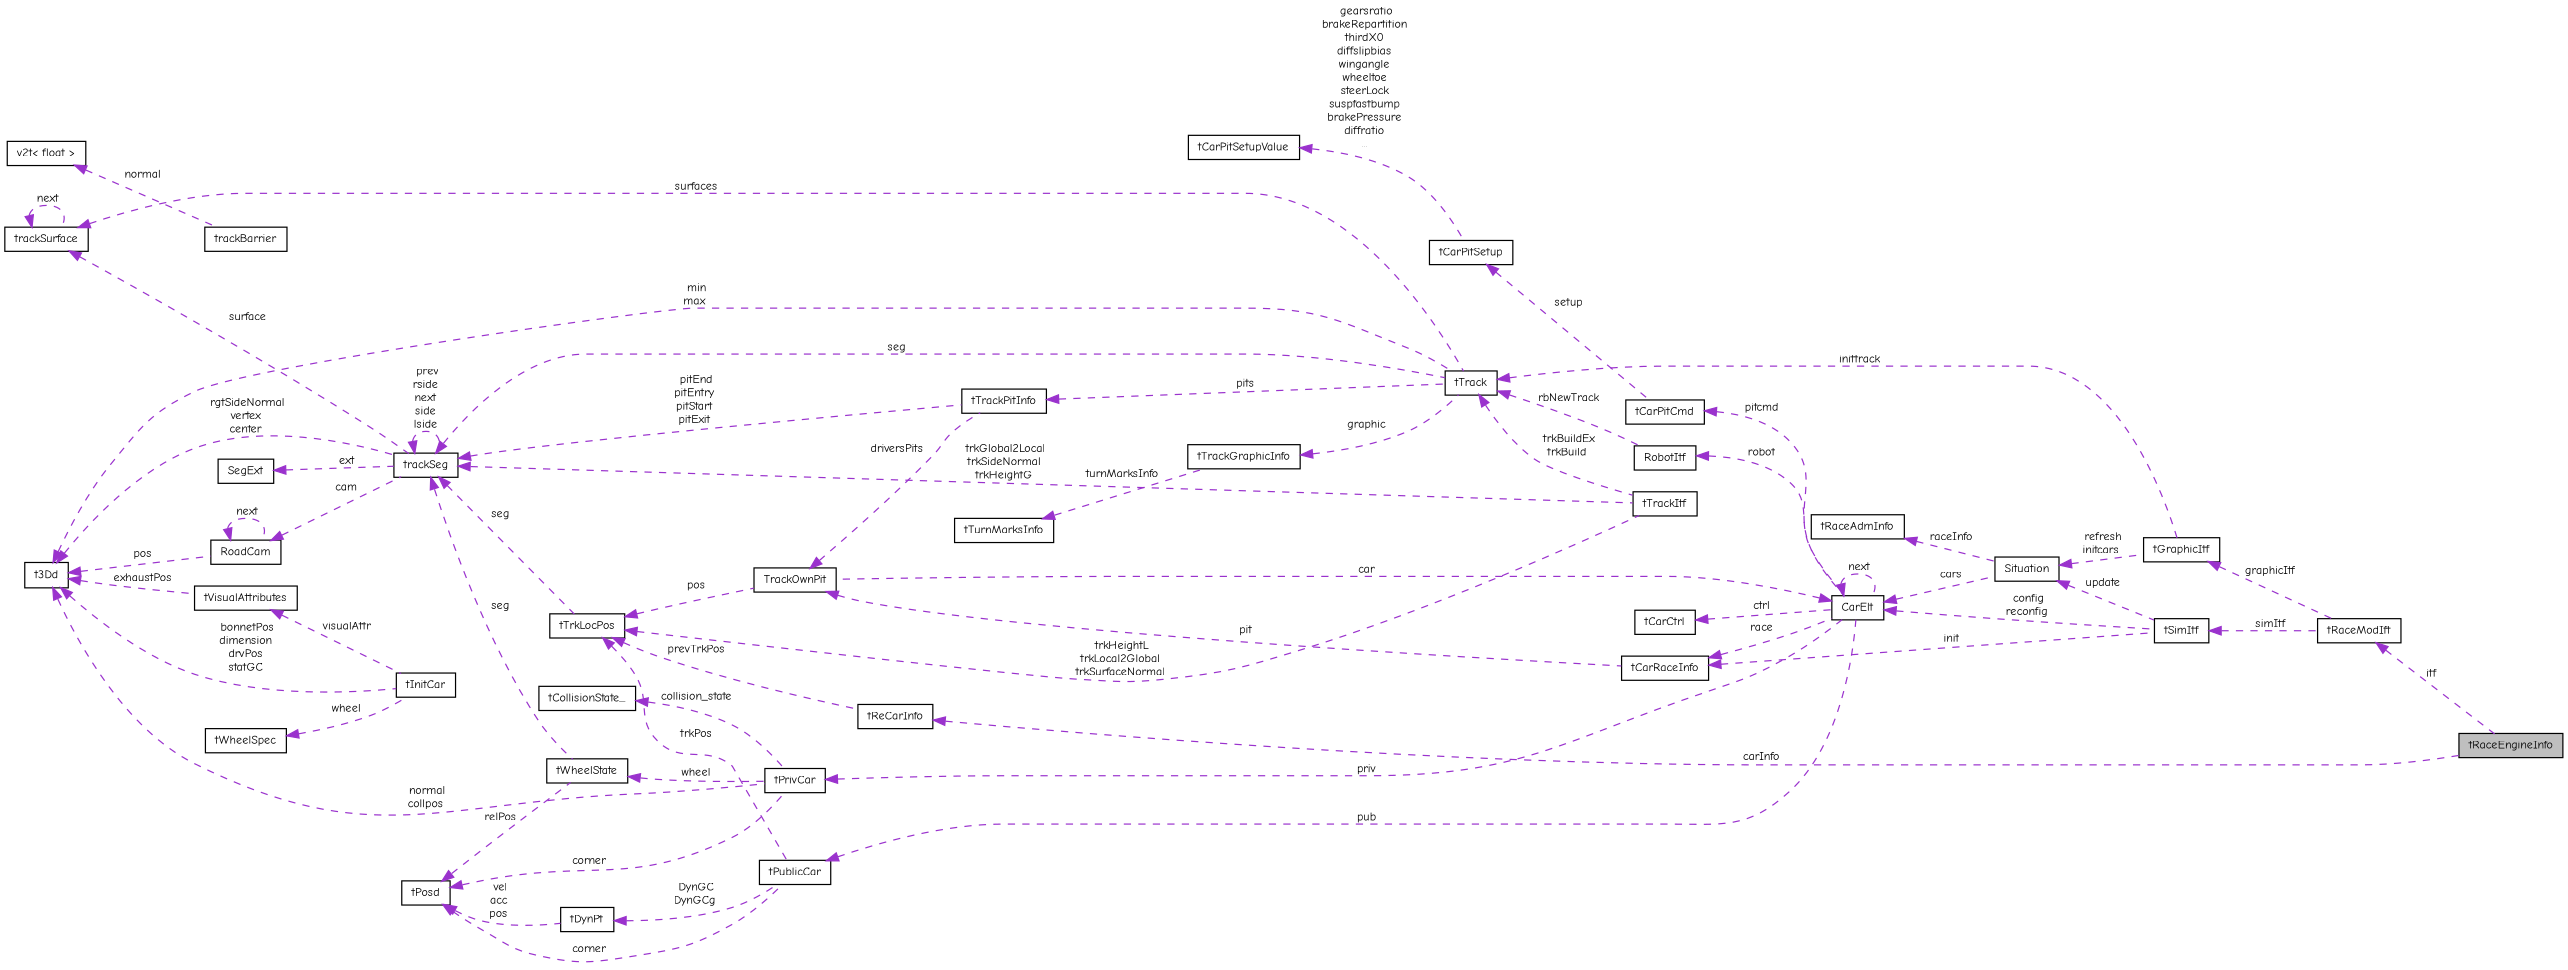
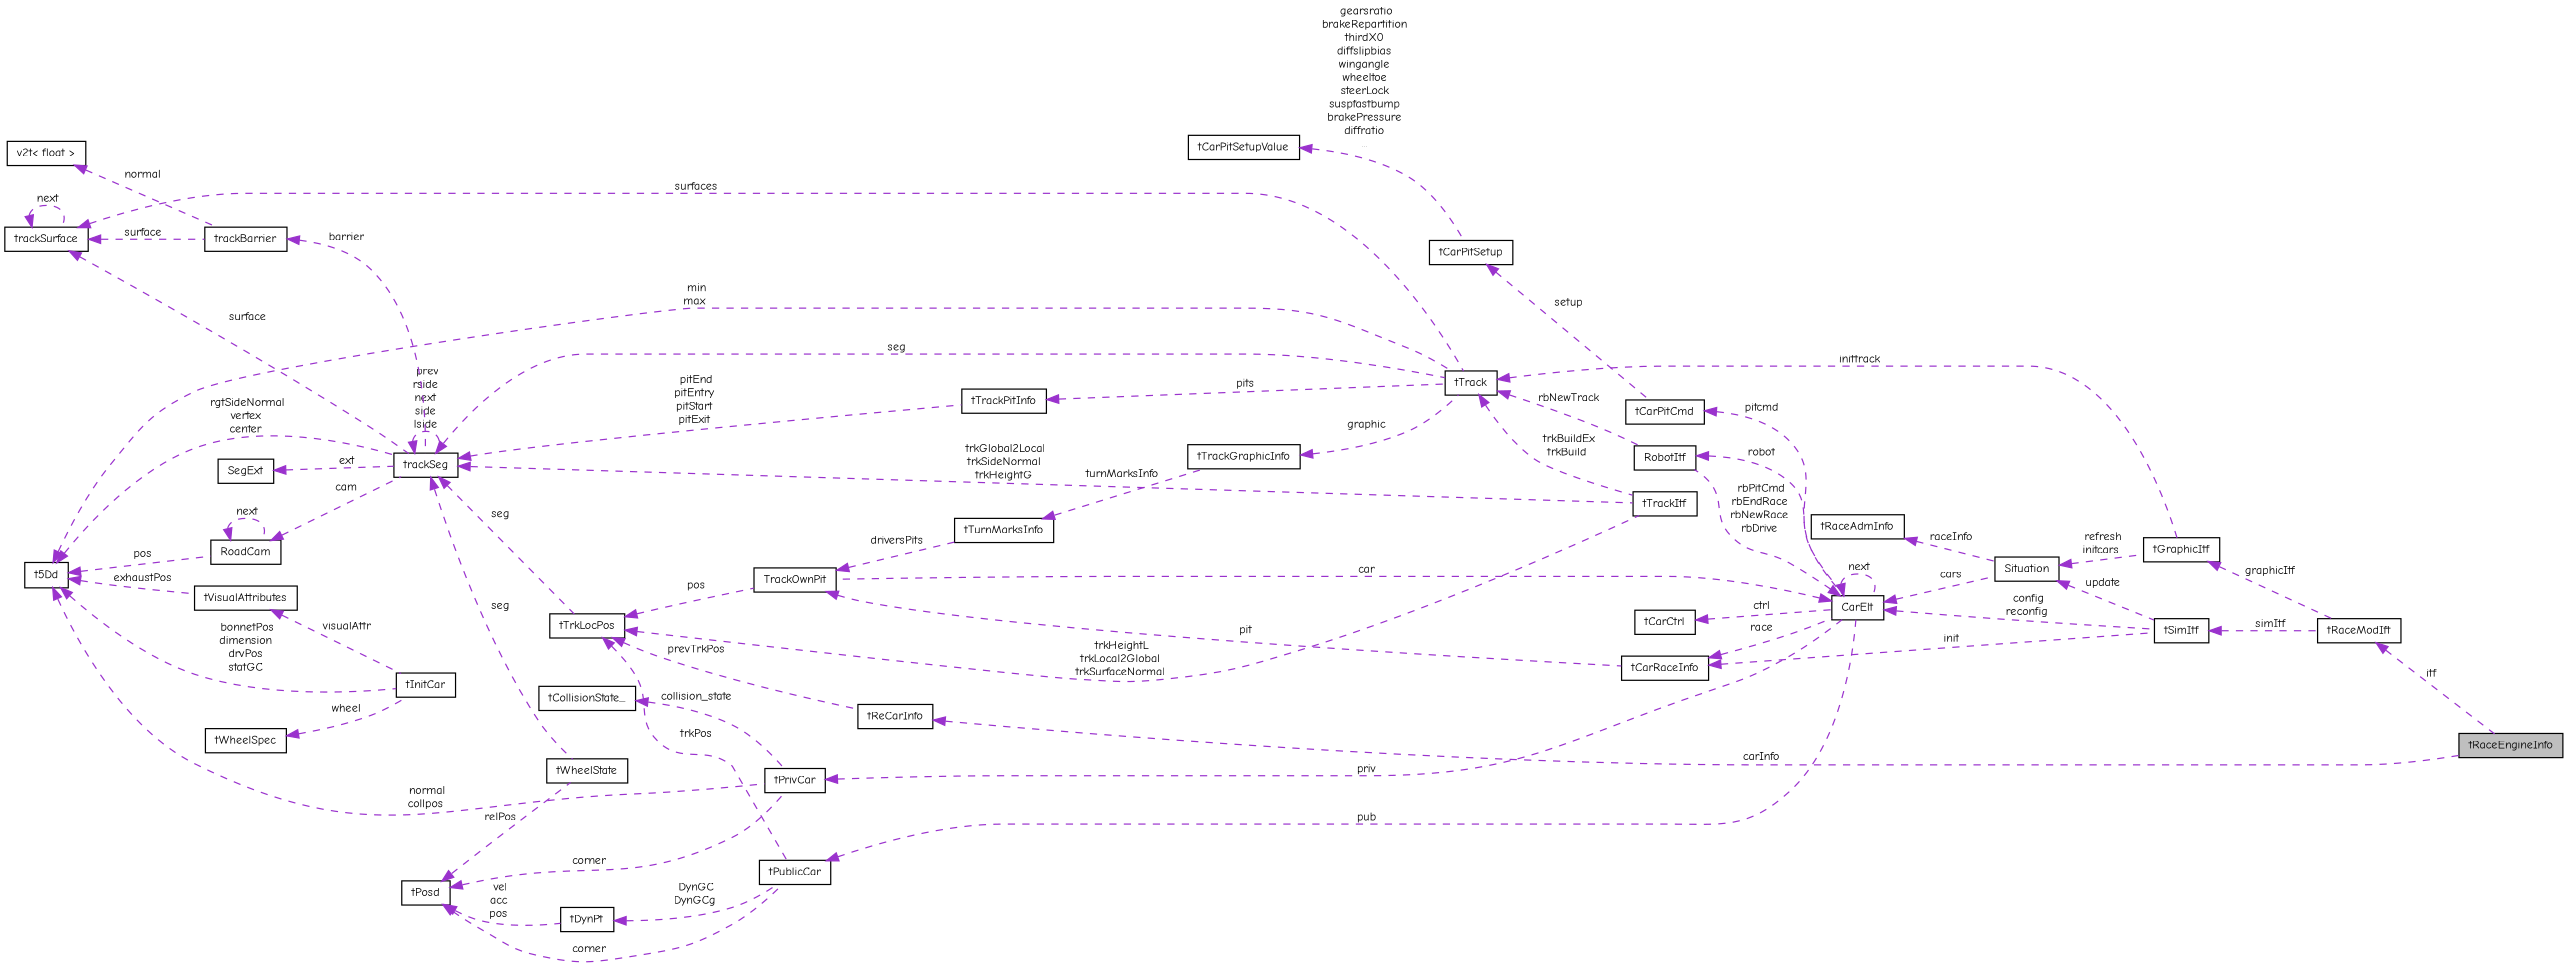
none -> (153, 239)
none -> (403, 319)
(897, 491) -> (902, 555)
none -> (1745, 547)
(47, 575) -> (47, 575)
(702, 781) -> none
